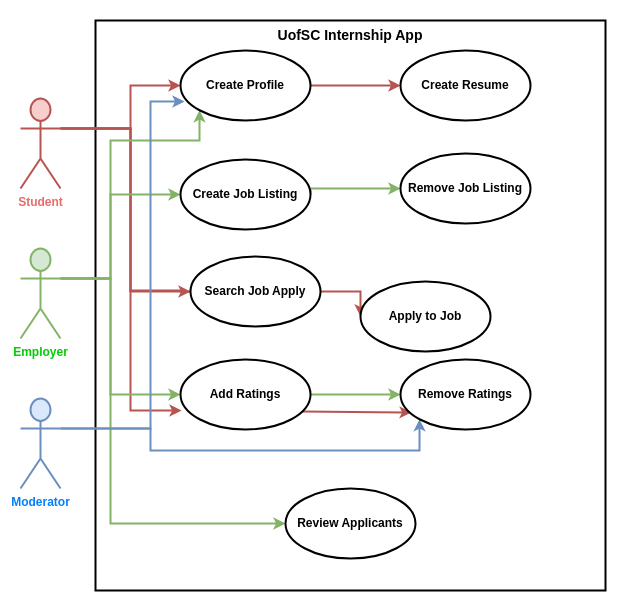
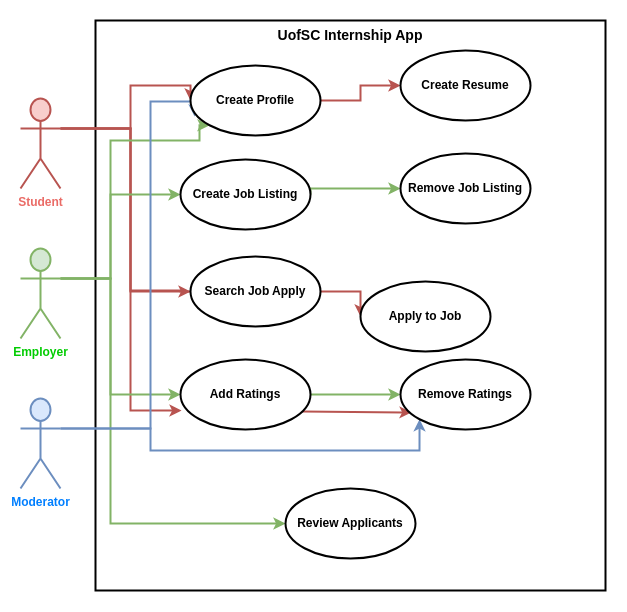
(246, 86) -> (256, 101)
